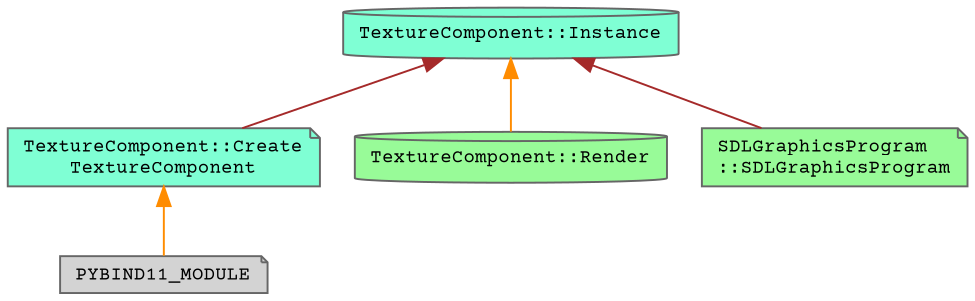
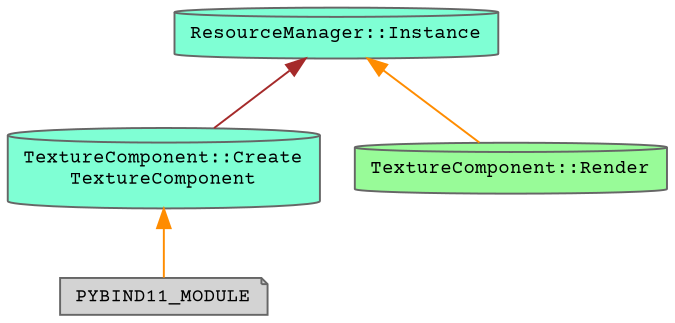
(511, 33) -> (336, 33)
(164, 157) -> (164, 168)
(835, 157) -> none
